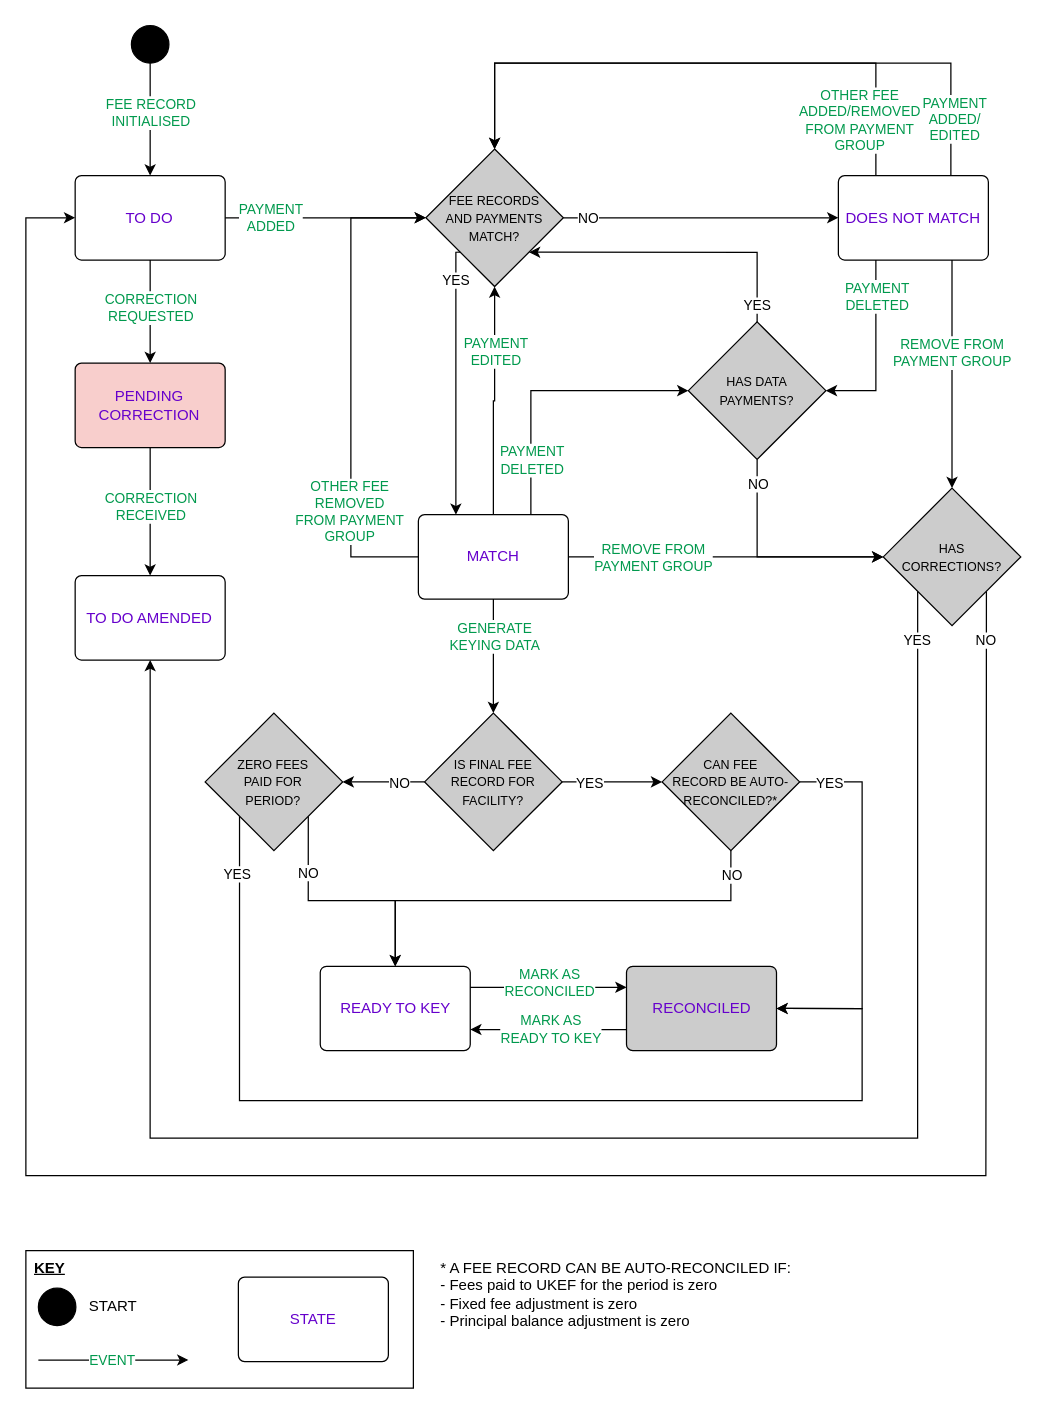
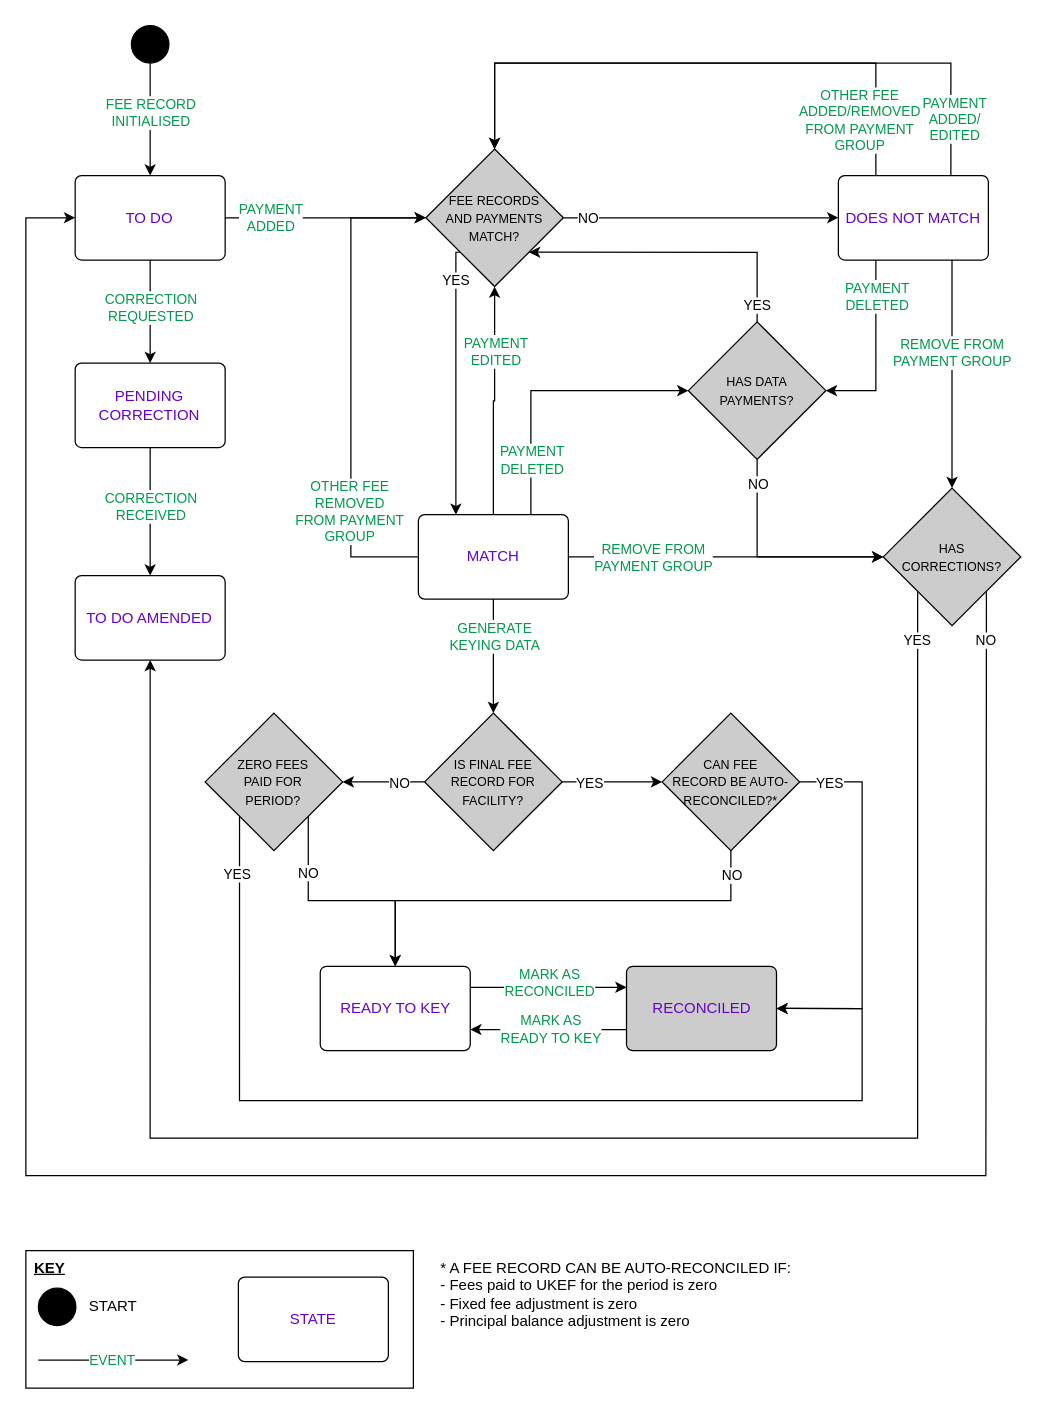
(150, 405) -> (150, 405)
